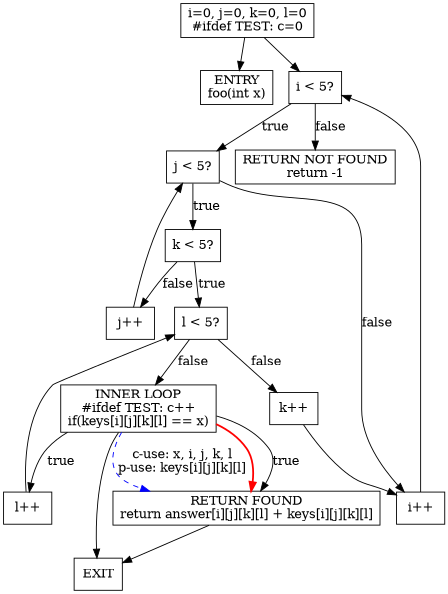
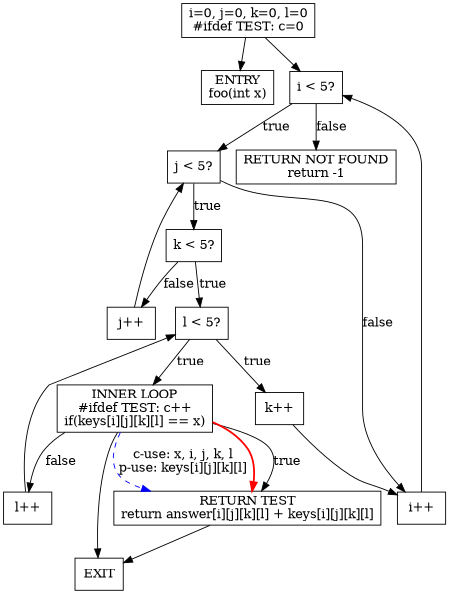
(193, 362) -> (191, 362)
(266, 362) -> (258, 362)
(61, 462) -> (61, 462)
(246, 508) -> (247, 508)
